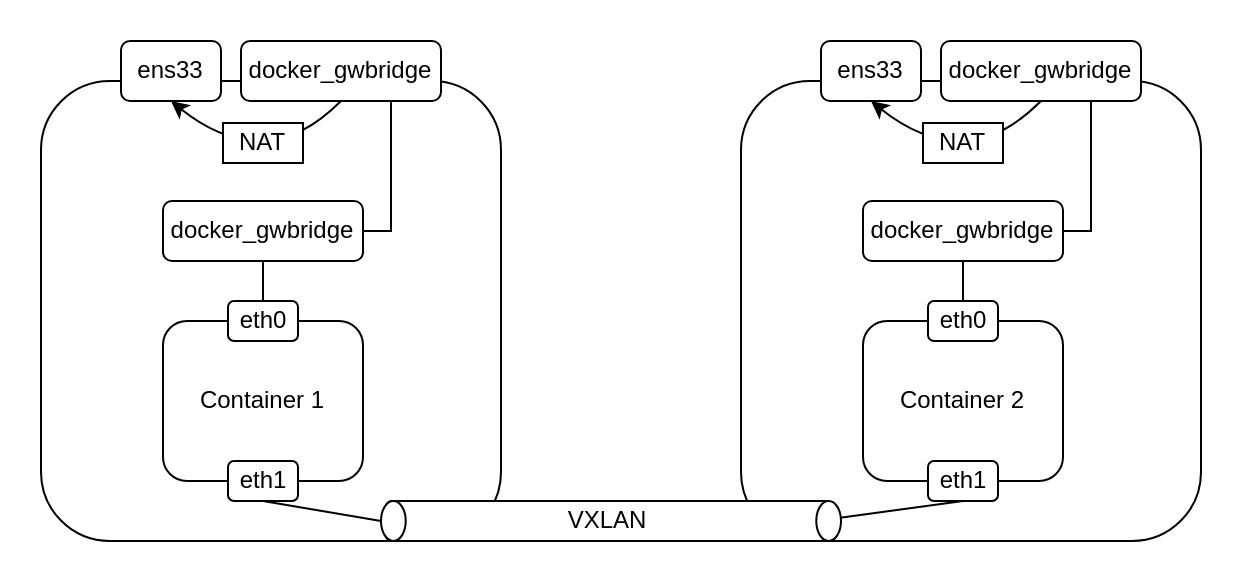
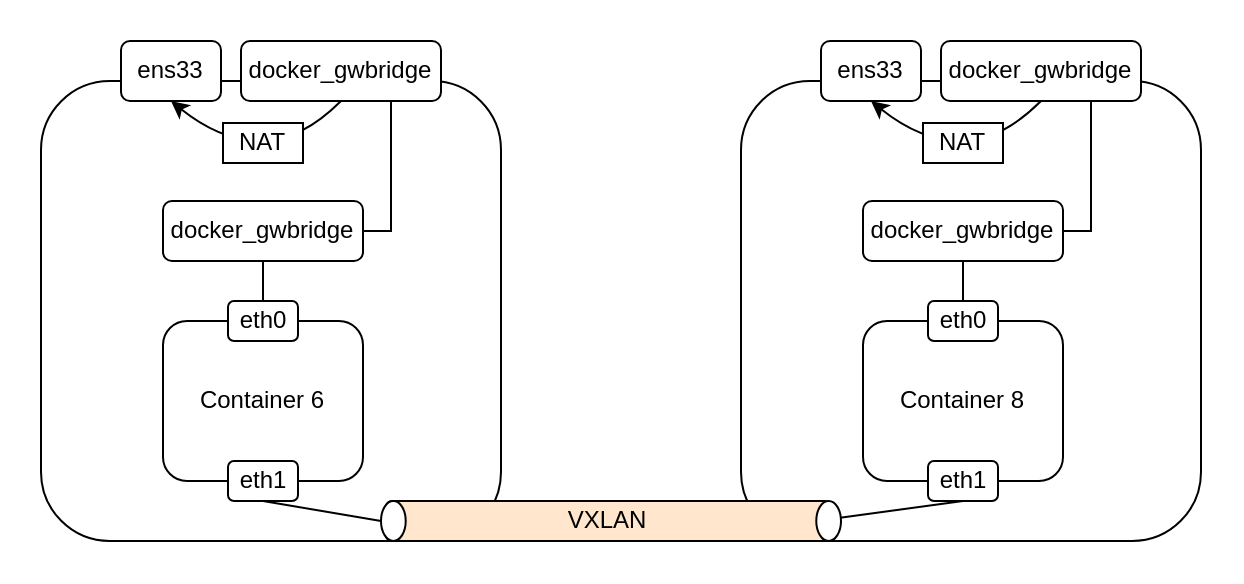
(263, 401) -> (263, 401)
(963, 401) -> (963, 401)
(609, 521) -> (609, 521)
